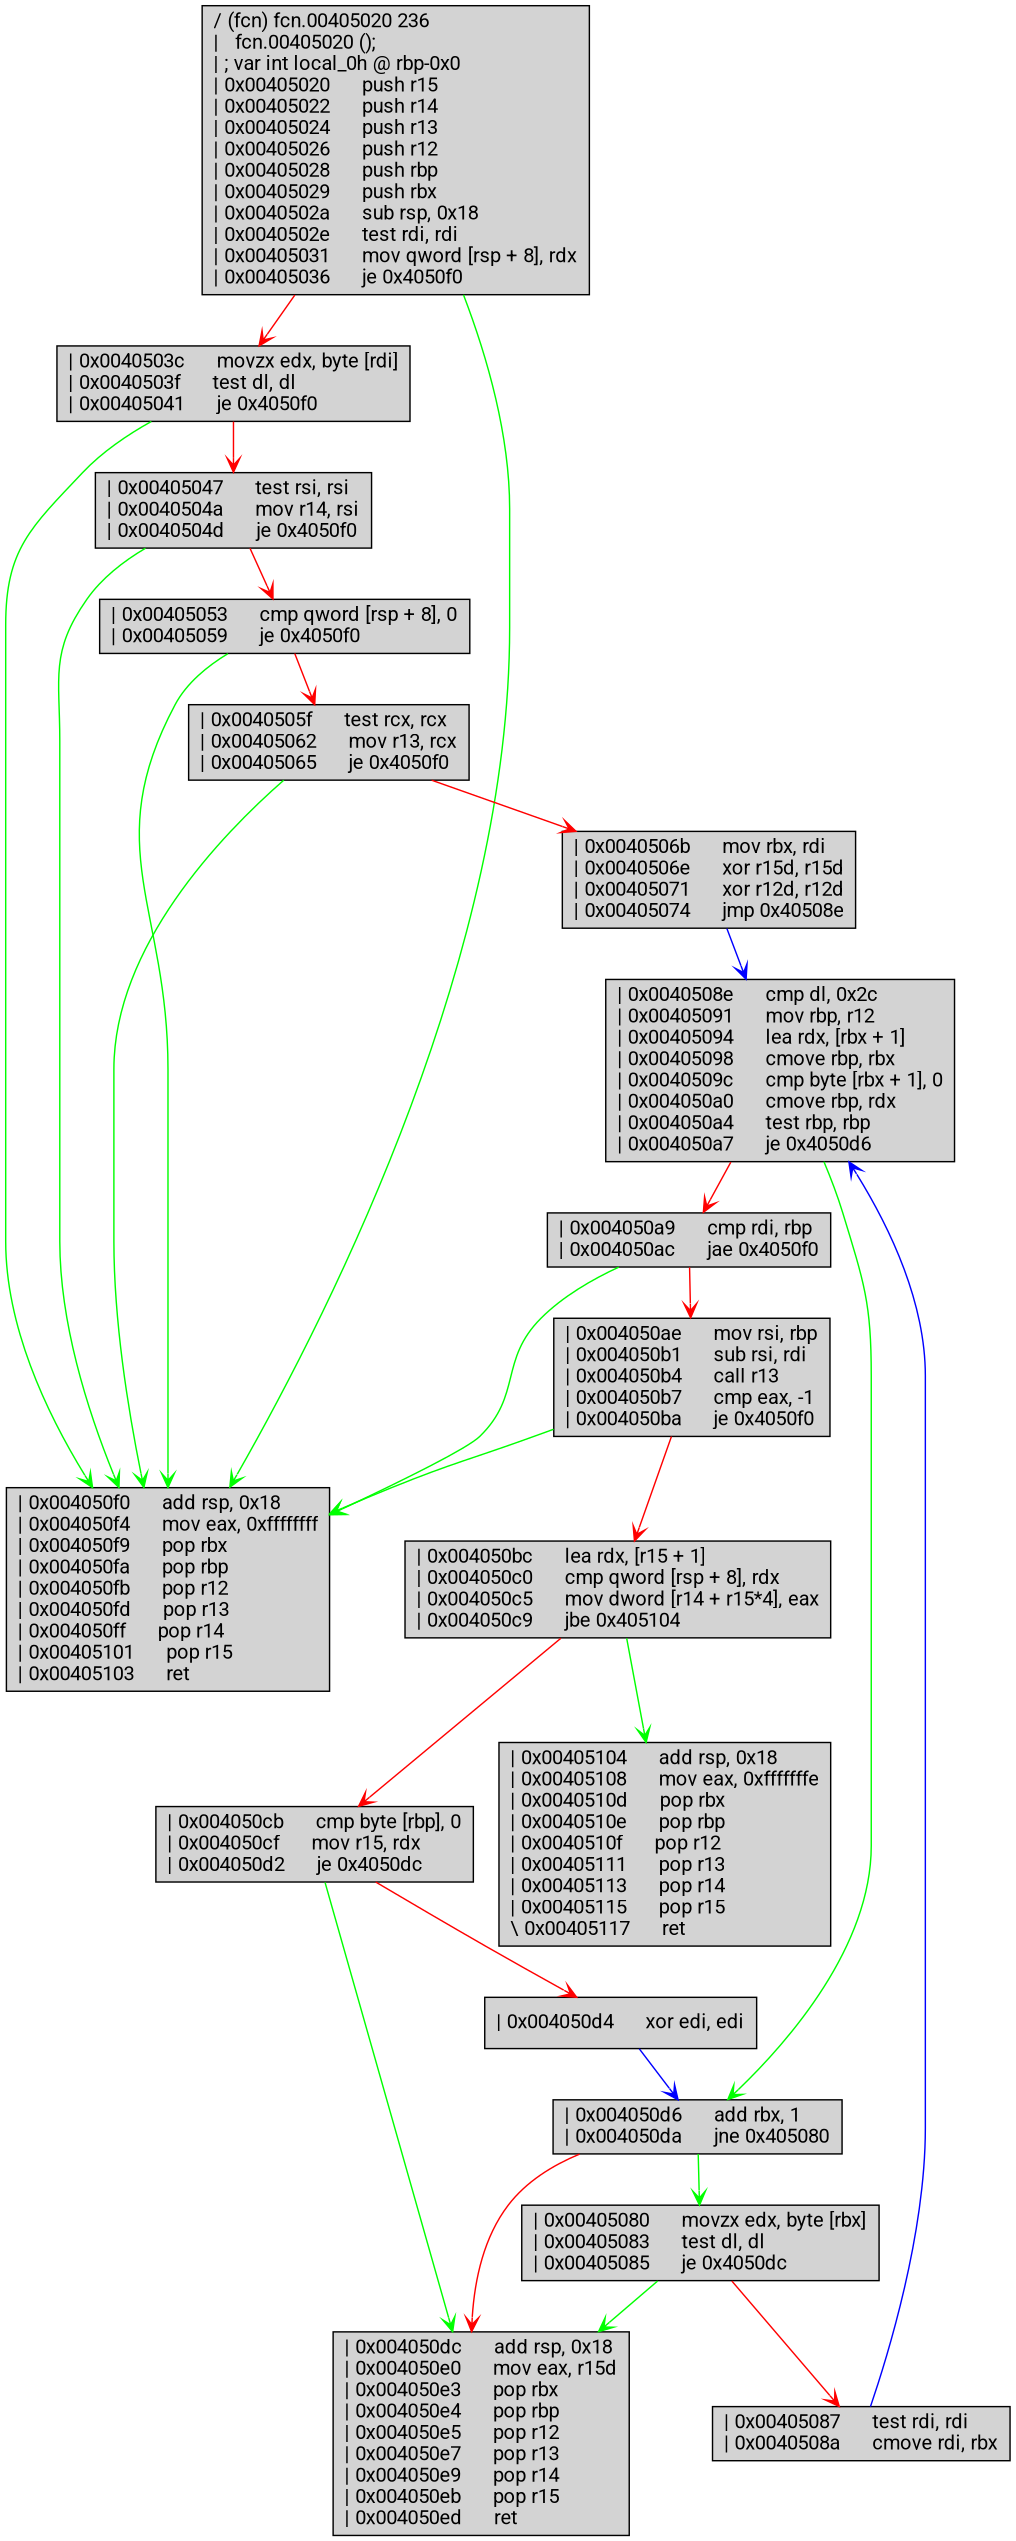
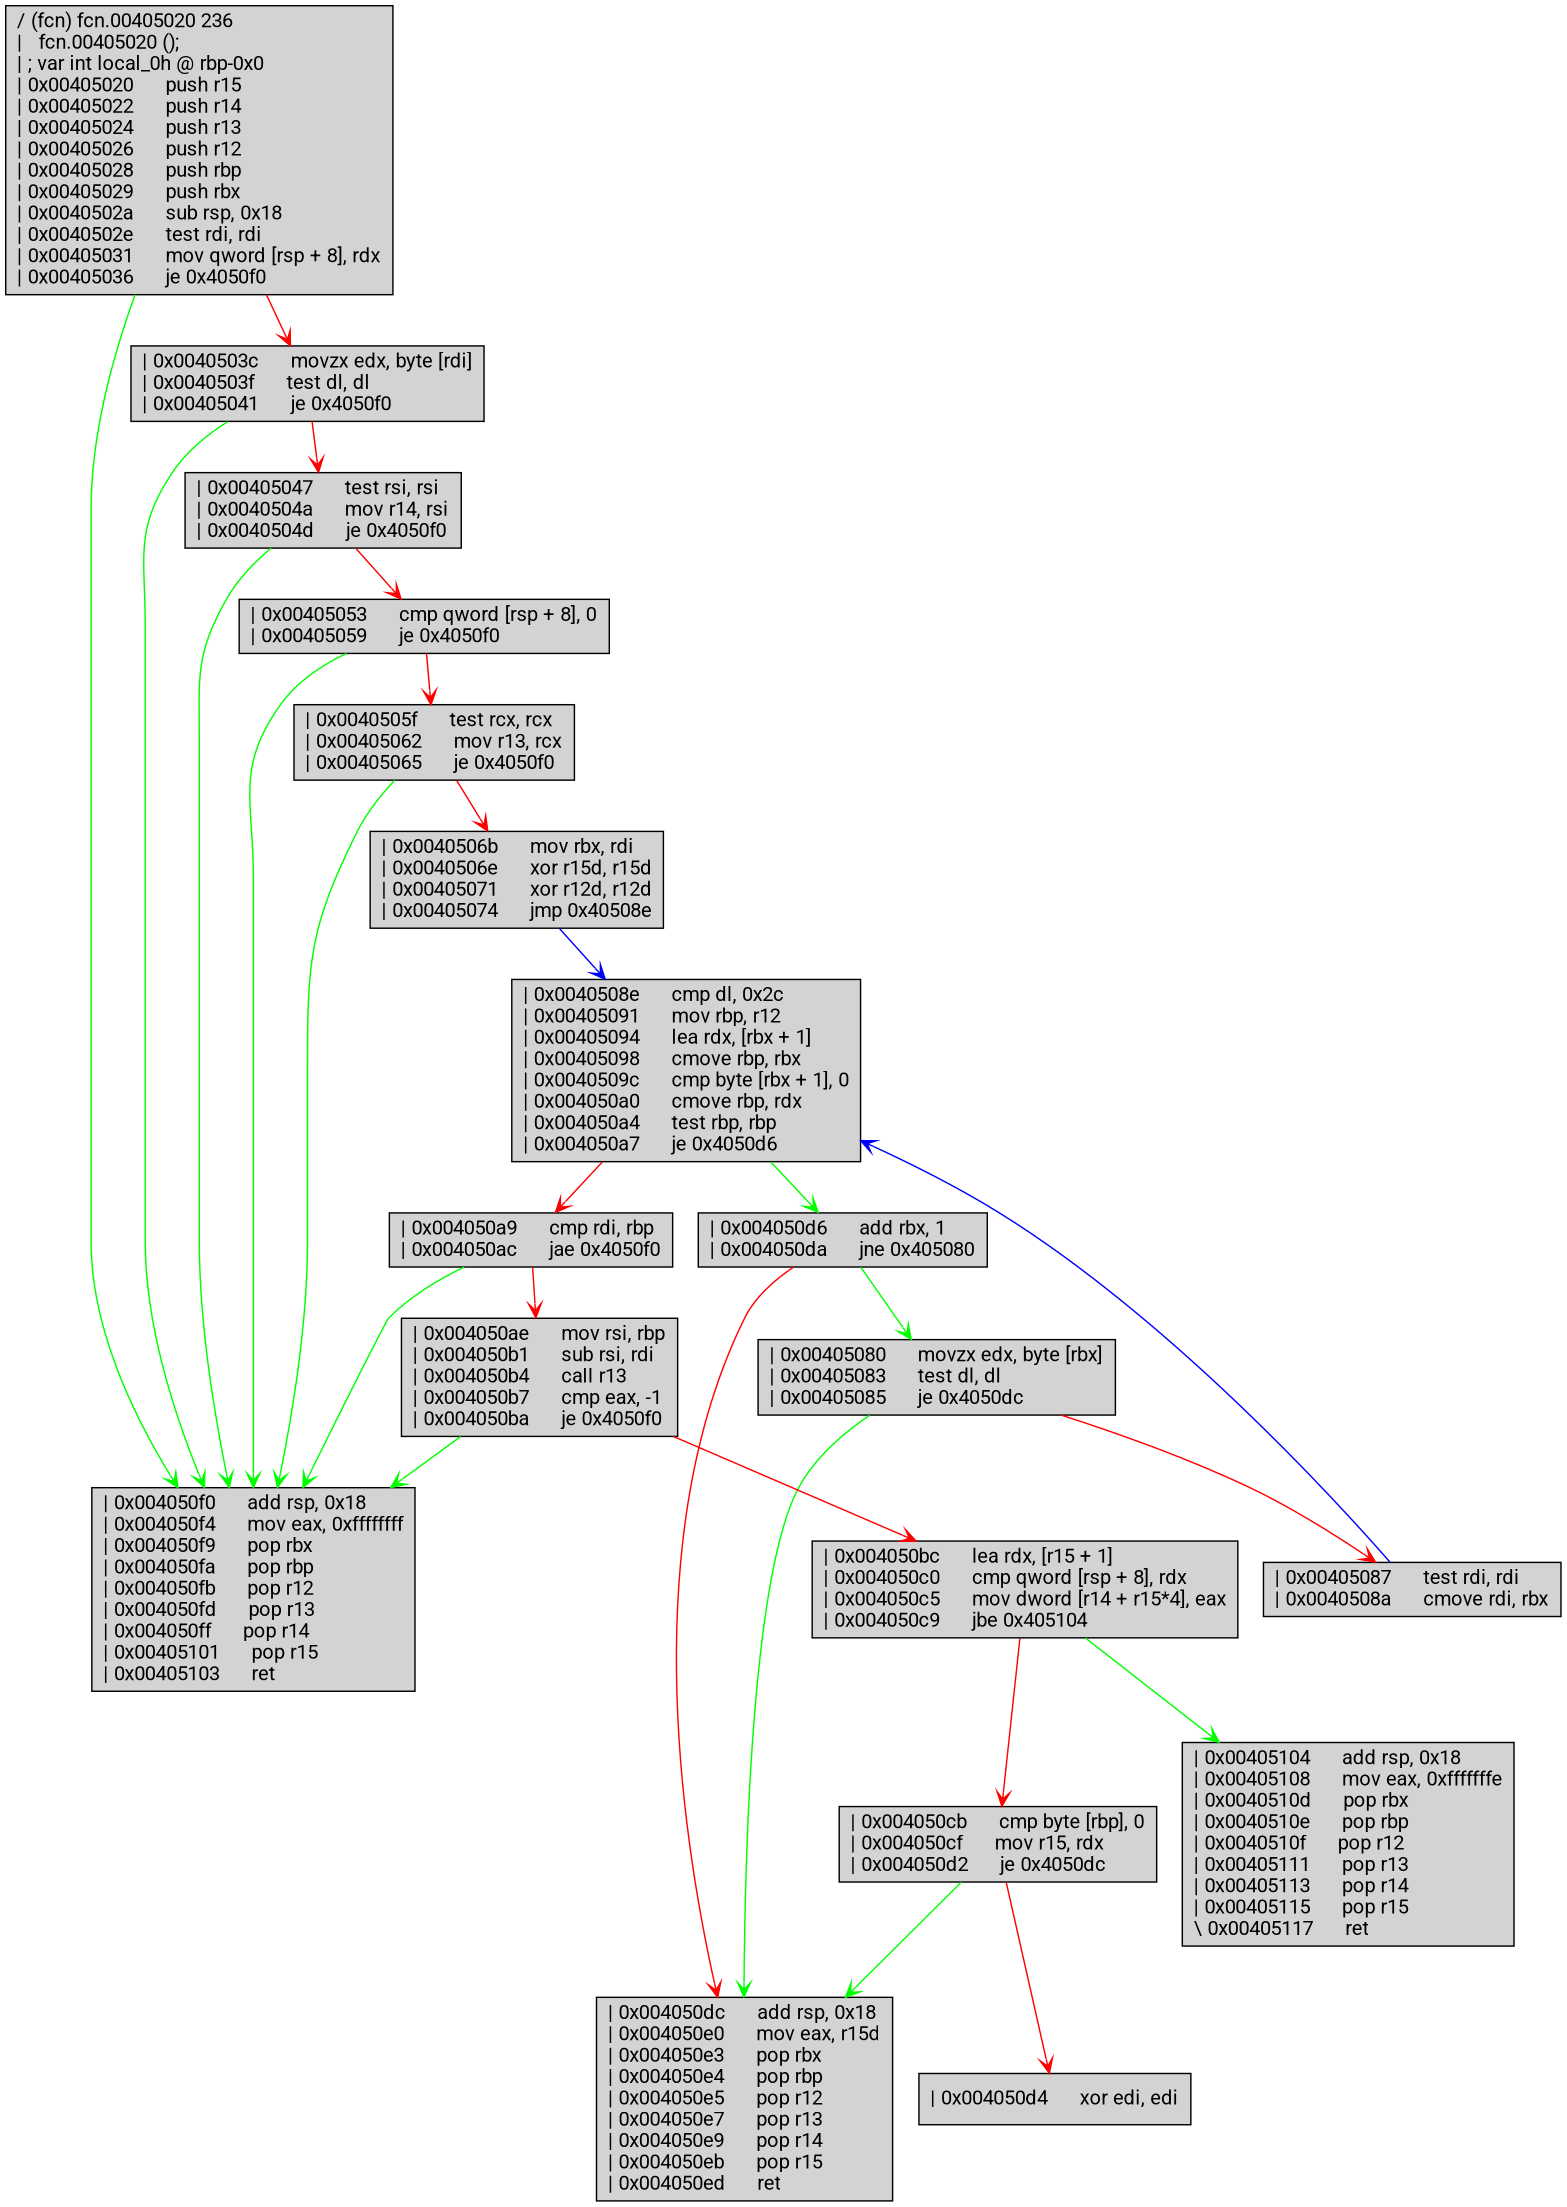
(654, 2069) -> none
